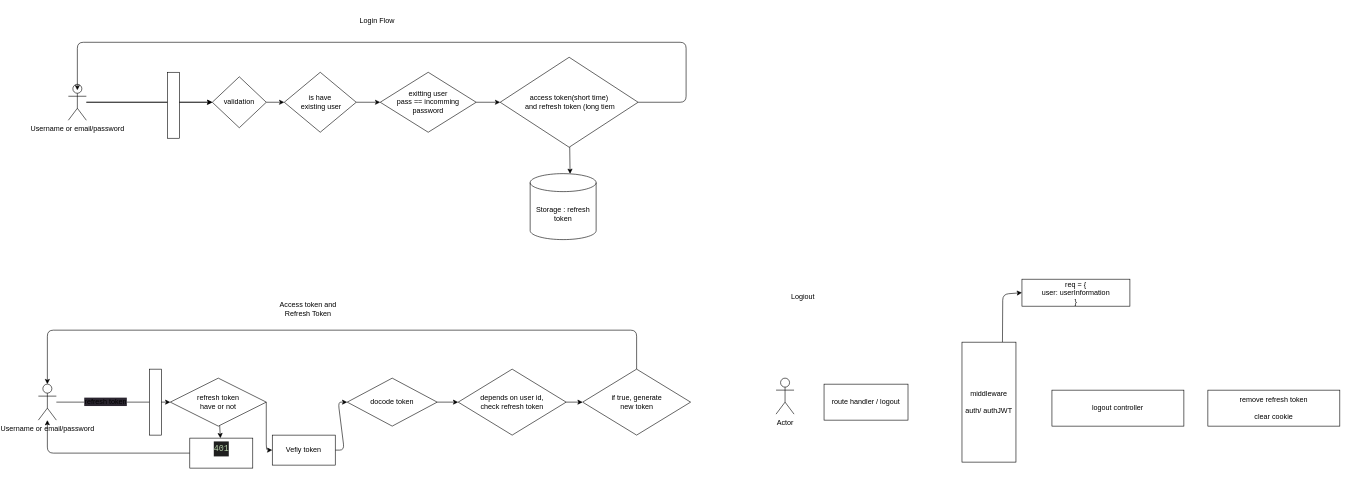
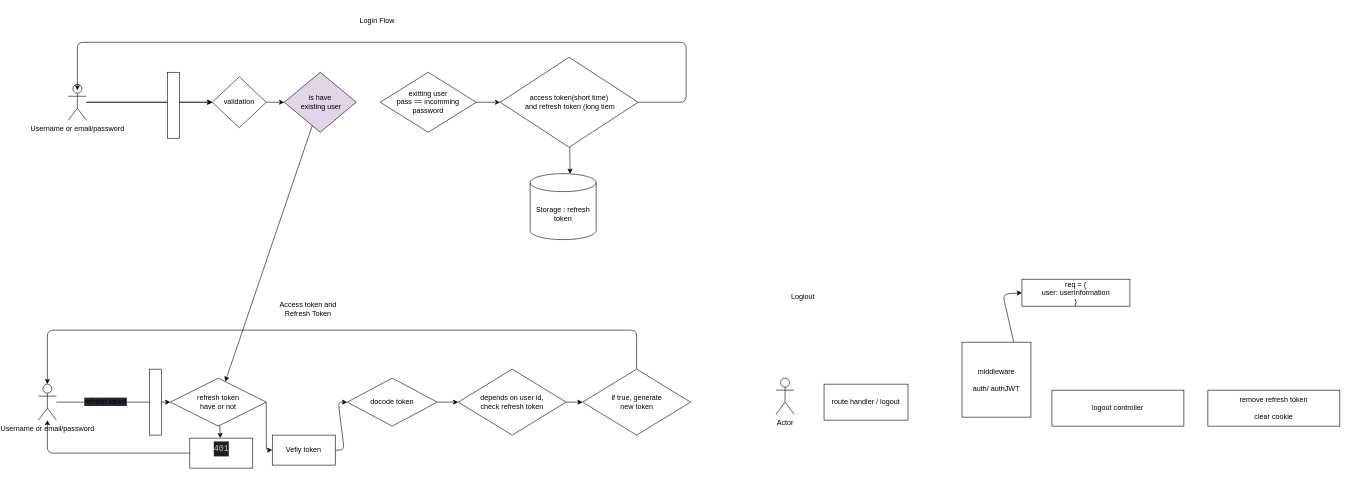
(320, 102) -> (320, 102)
(374, 102) -> (269, 252)
(989, 402) -> (997, 380)
